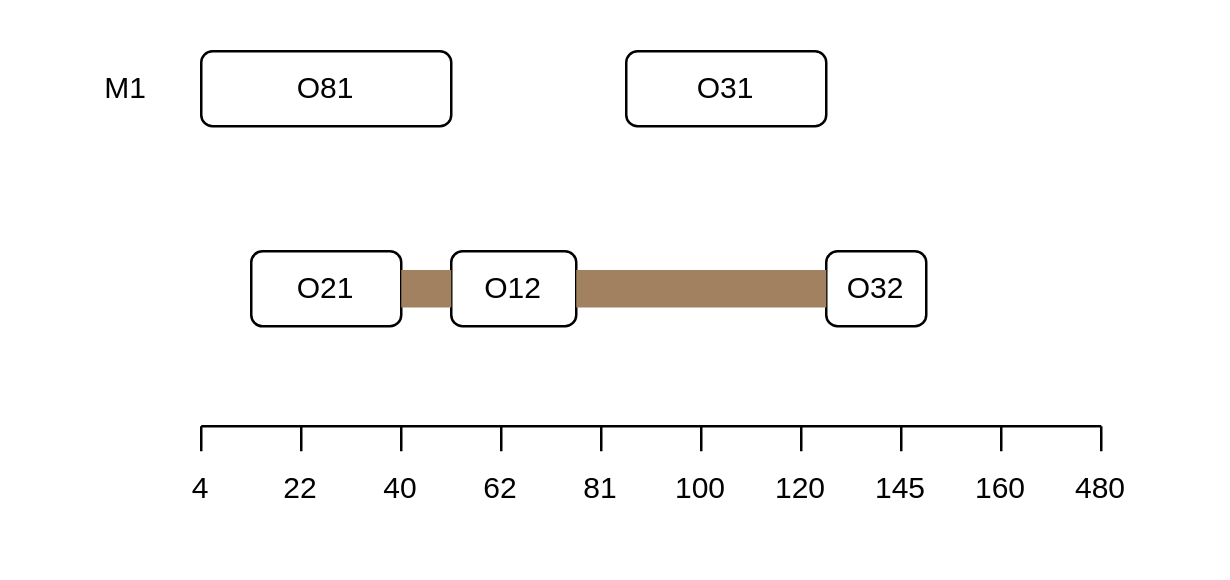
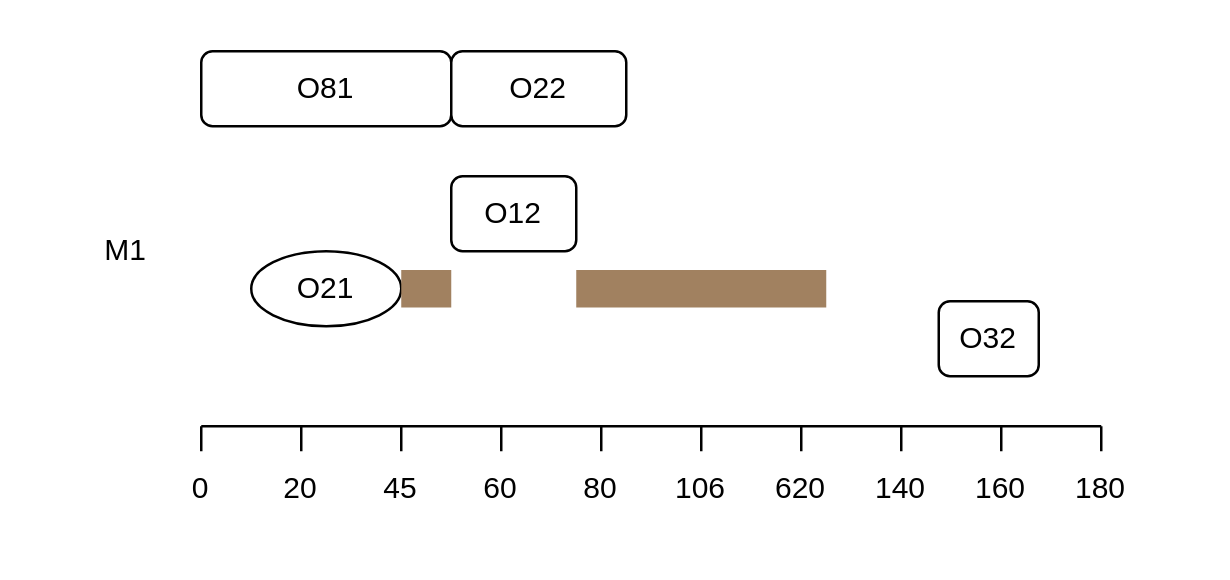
(126, 89) -> (126, 251)
none -> (539, 89)
(726, 89) -> none
(326, 289) -> (326, 289)
(514, 289) -> (514, 214)
(876, 289) -> (989, 339)
(201, 489) -> (201, 489)
(301, 489) -> (301, 489)
(401, 489) -> (401, 489)
(501, 489) -> (501, 489)
(601, 489) -> (601, 489)
(701, 489) -> (701, 489)
(801, 489) -> (801, 489)
(901, 489) -> (901, 489)
(1101, 489) -> (1101, 489)
